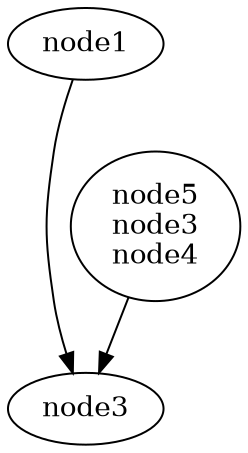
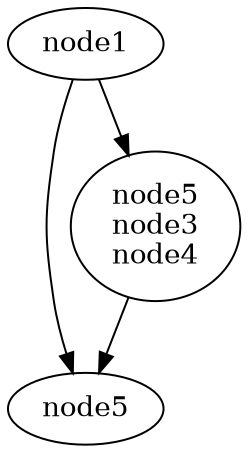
none -> (110, 108)
(86, 409) -> (86, 409)
